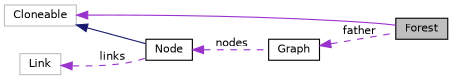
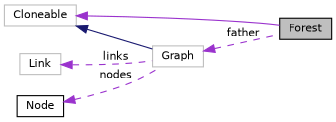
(116, 36) -> (120, 39)
(294, 50) -> (178, 56)
(109, 65) -> (112, 64)
